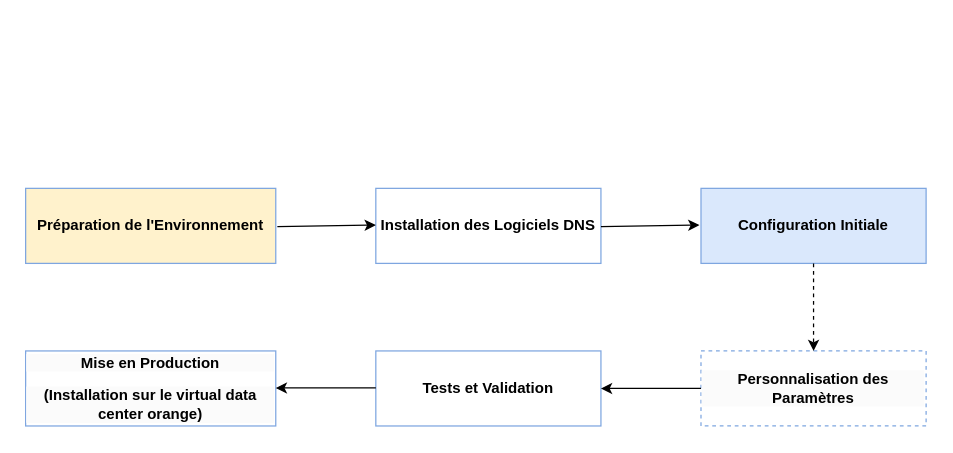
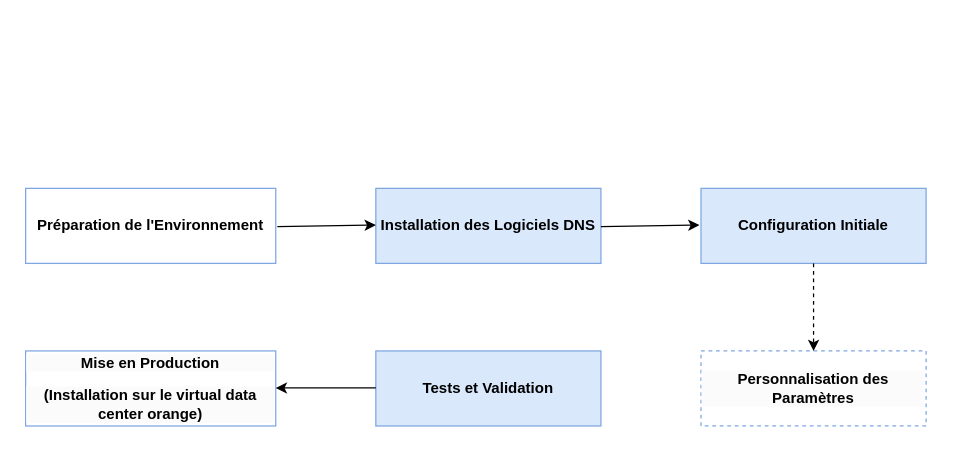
(151, 226) -> (151, 226)
(488, 226) -> (488, 226)
(488, 388) -> (488, 388)
(655, 388) -> none
